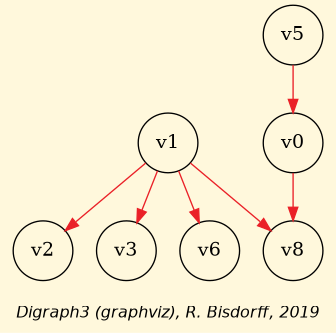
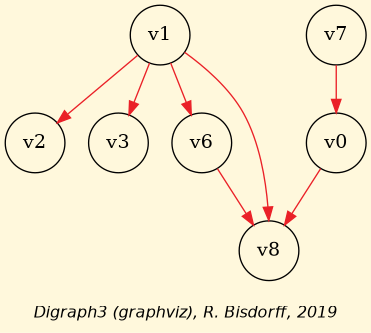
(293, 35) -> (336, 35)
none -> (232, 191)
